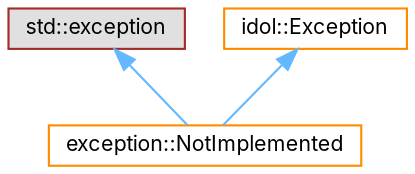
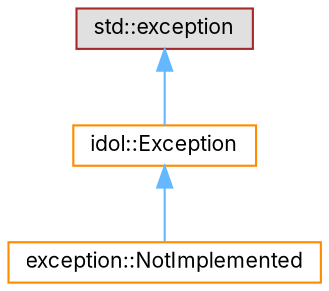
(158, 95) -> (165, 98)
